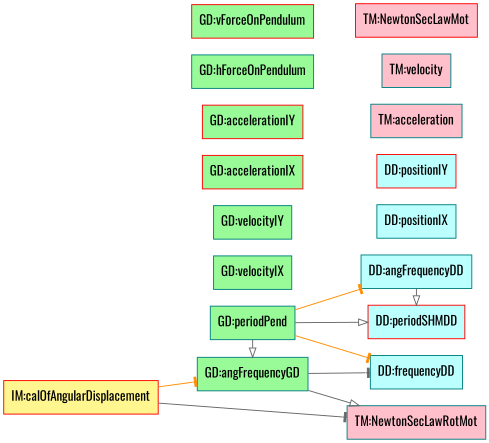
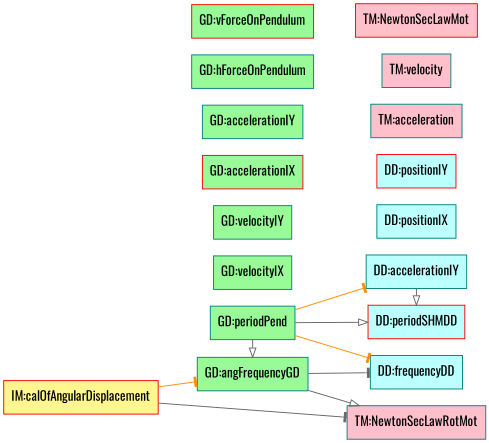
(253, 122) -> (253, 122)
(416, 272) -> (416, 272)
